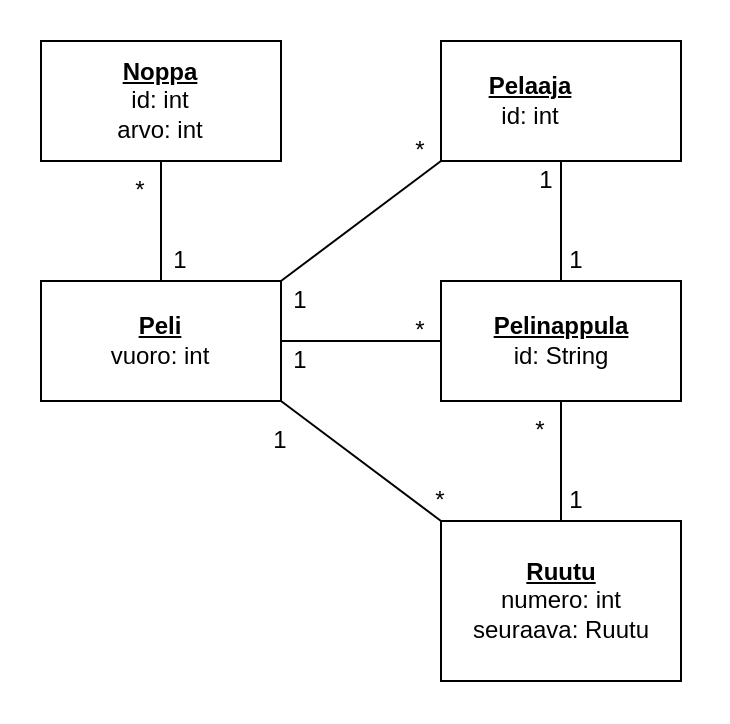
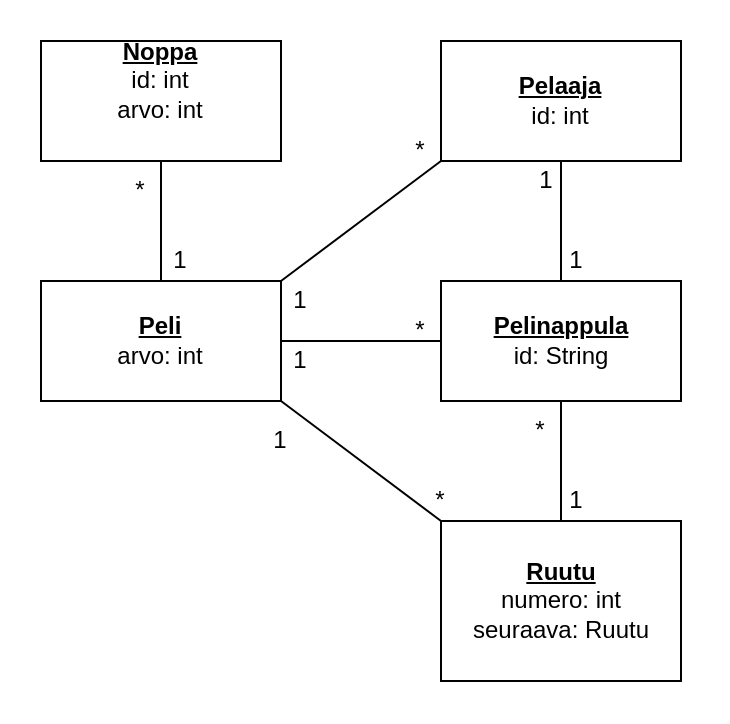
(161, 101) -> (161, 81)
(531, 101) -> (561, 101)
(161, 341) -> (161, 341)
